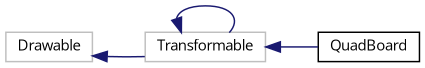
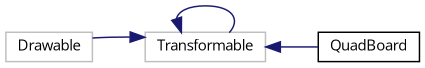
(126, 57) -> (111, 37)
